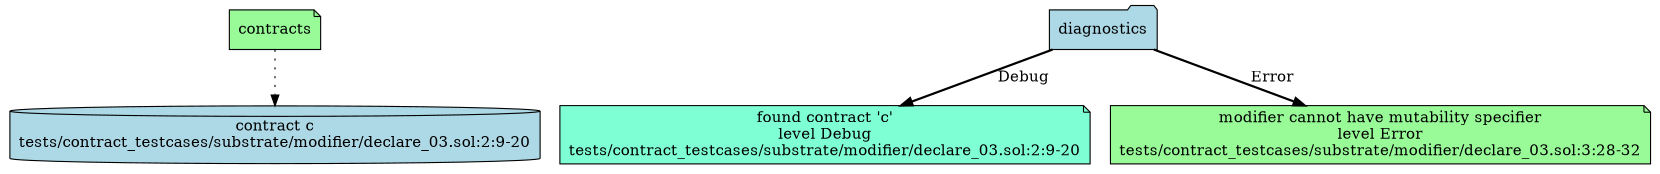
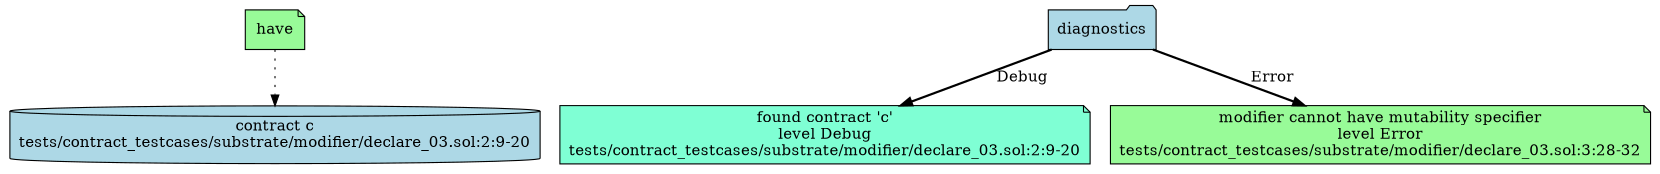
(275, 30) -> (275, 30)
